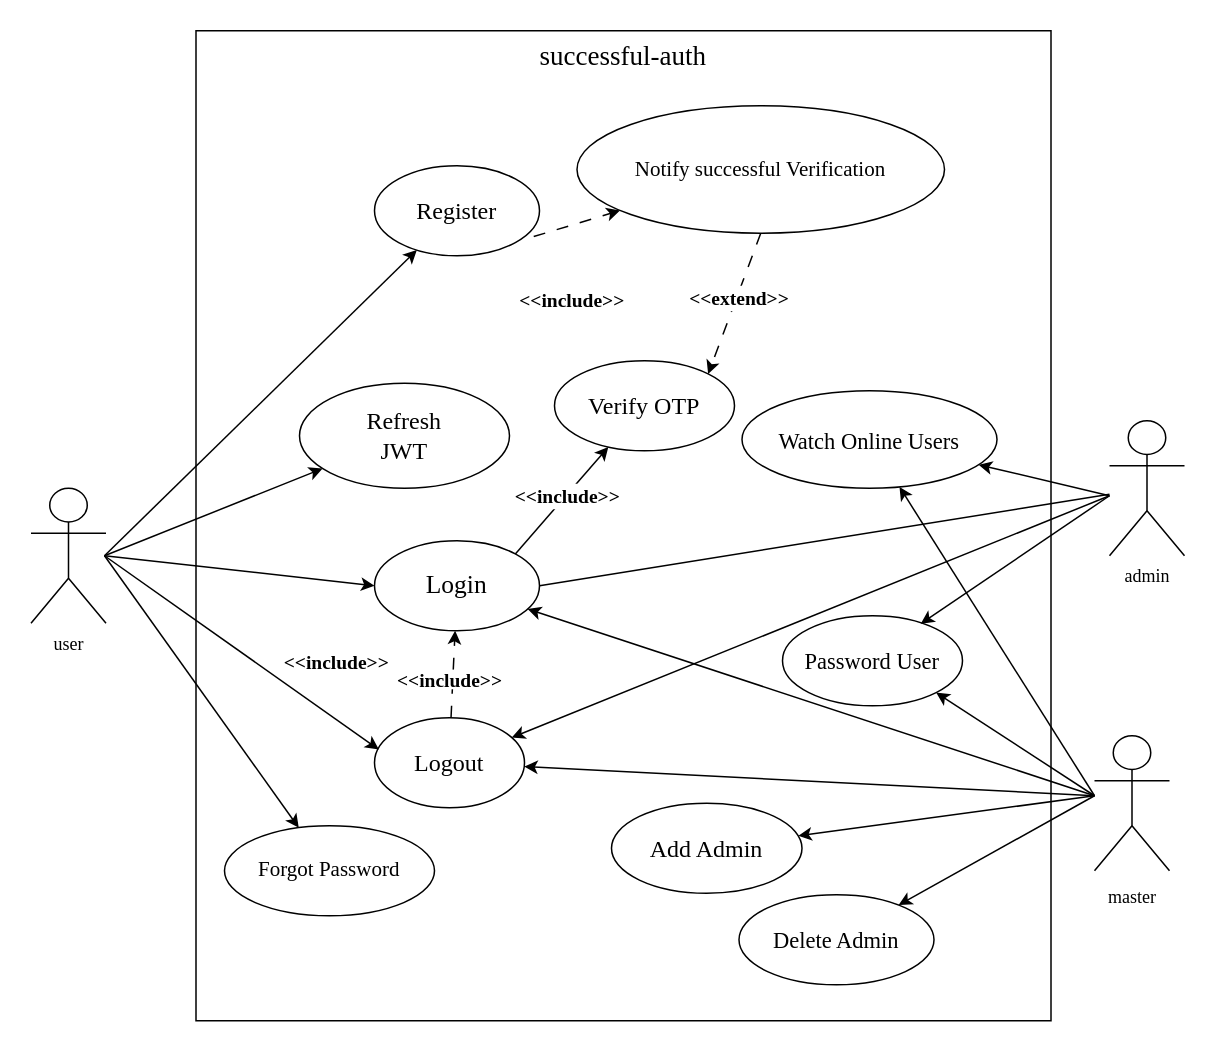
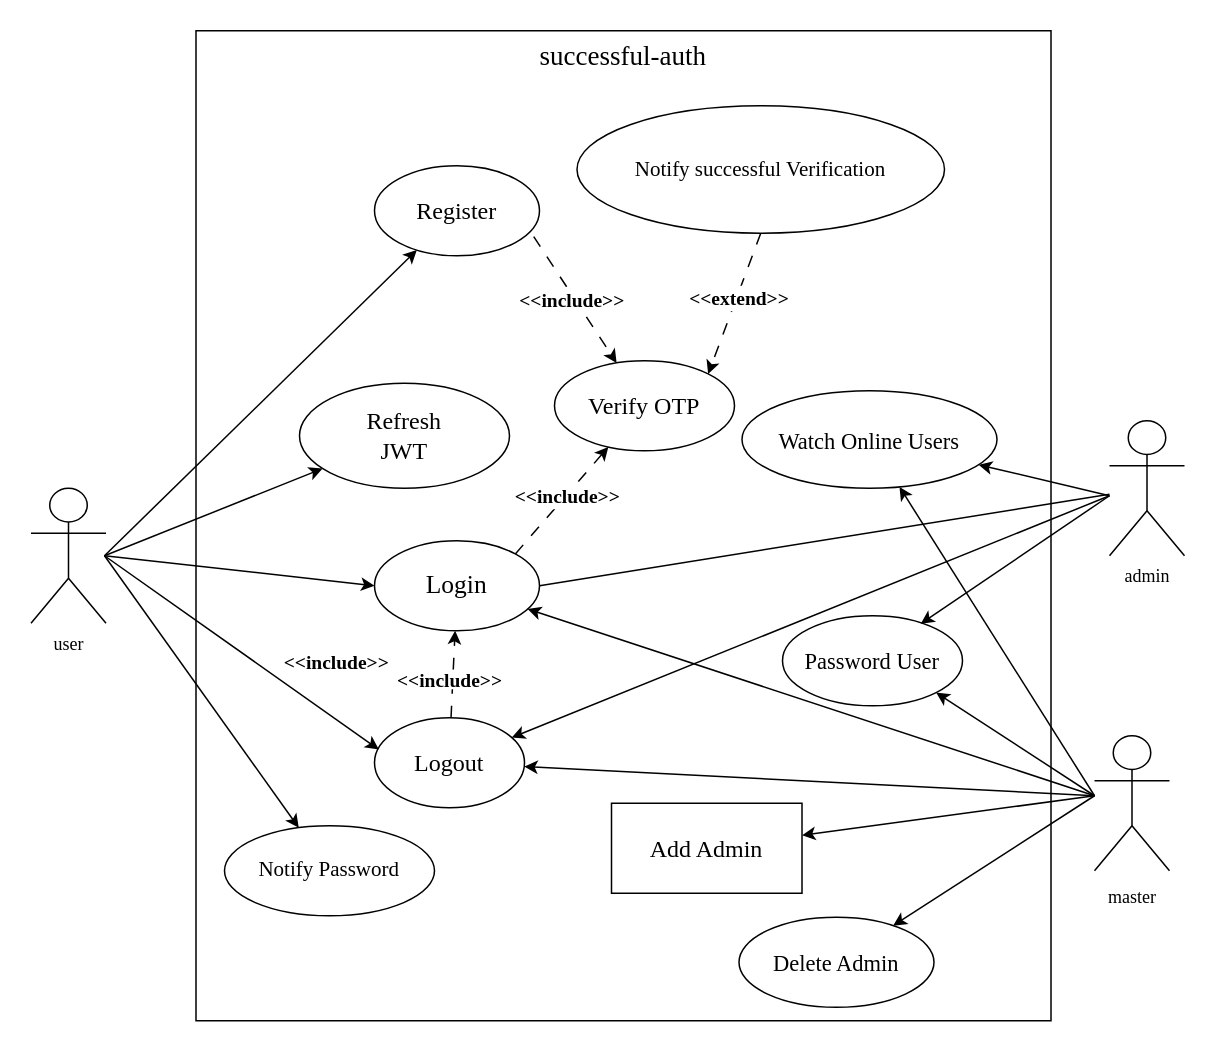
(561, 228) -> (550, 262)
(527, 540) -> (527, 540)
(707, 848) -> (707, 848)
(329, 871) -> (329, 871)
(836, 940) -> (836, 962)
